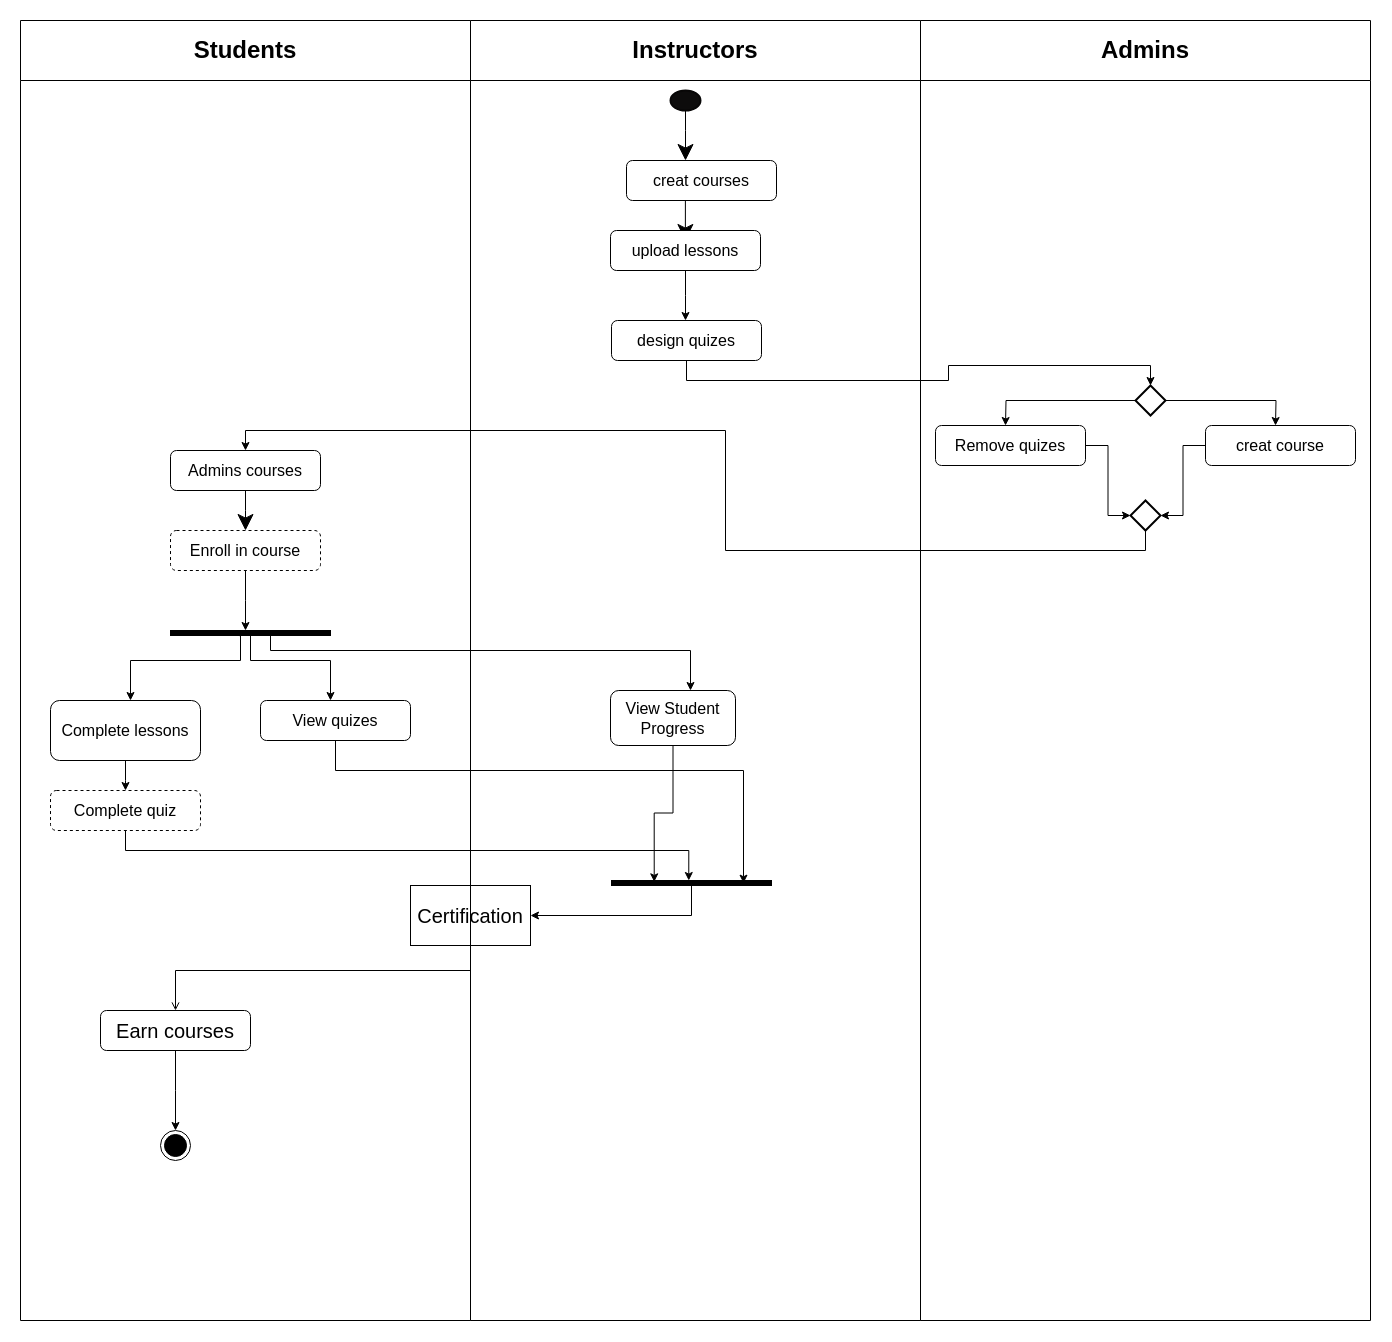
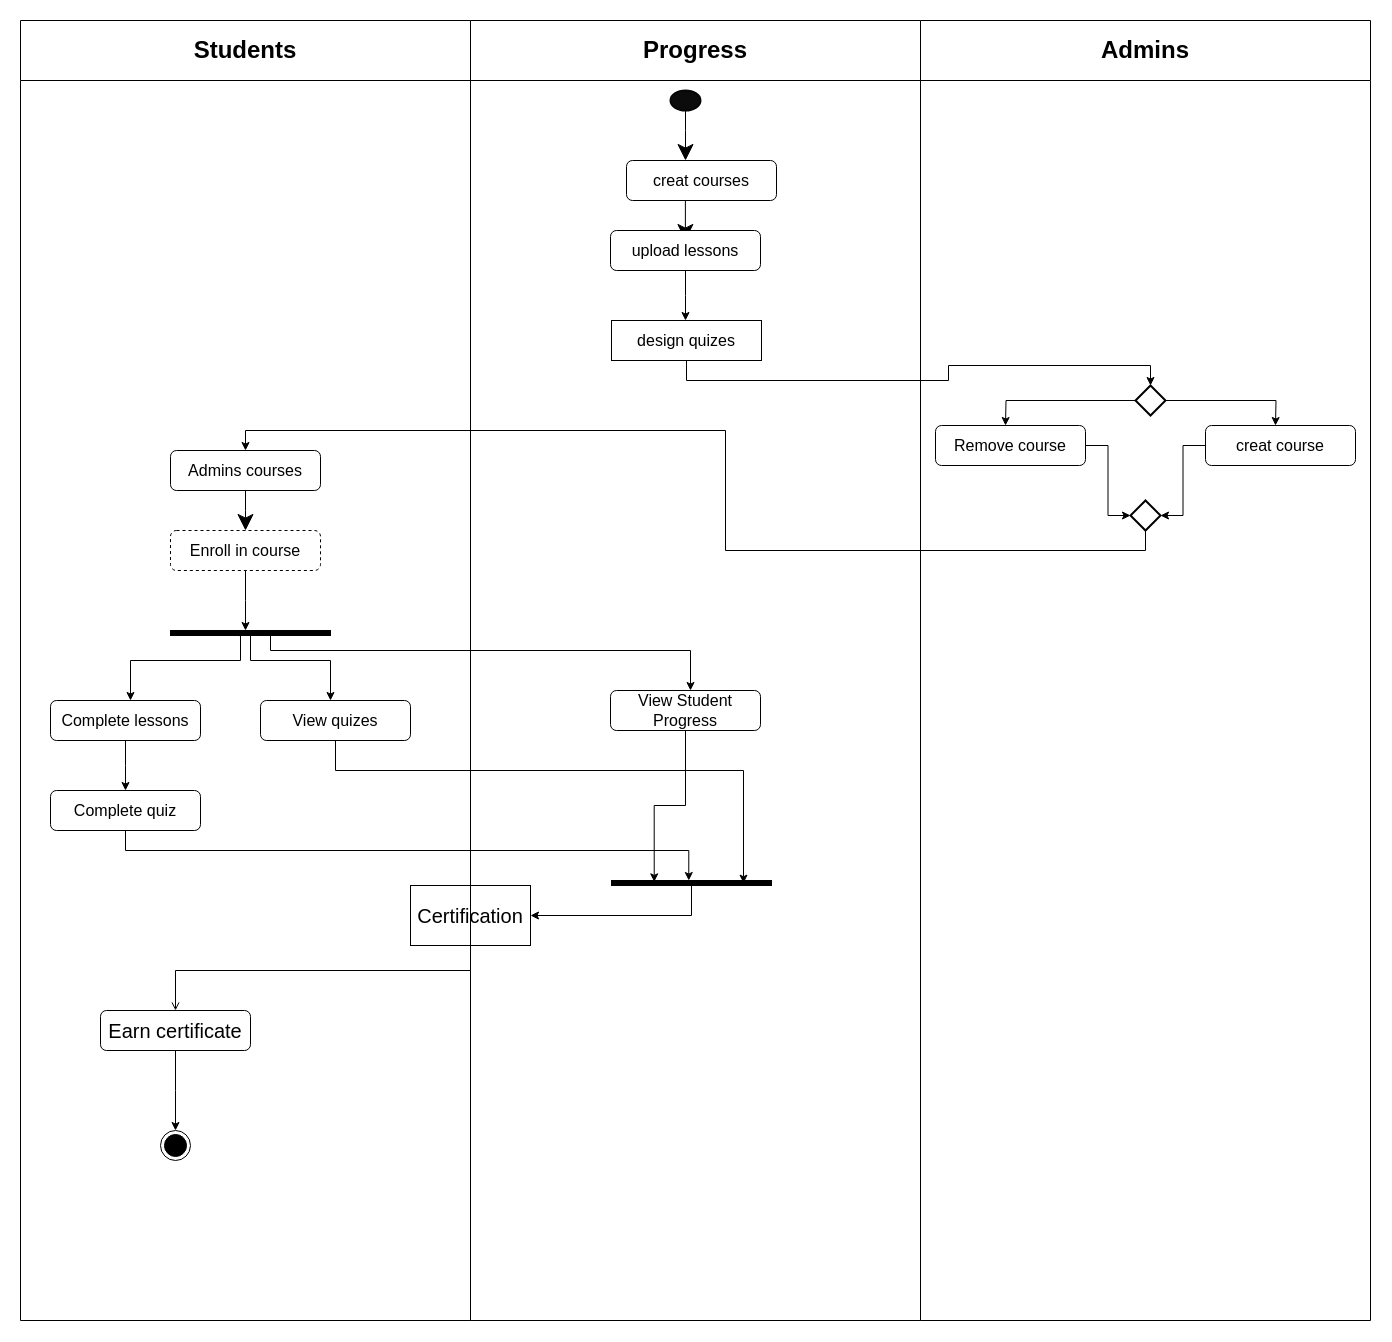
(696, 51) -> (696, 51)
(687, 341) -> (687, 341)
(1011, 446) -> (1011, 446)
(673, 718) -> (686, 711)
(126, 731) -> (126, 721)
(126, 811) -> (126, 811)
(176, 1031) -> (176, 1031)
